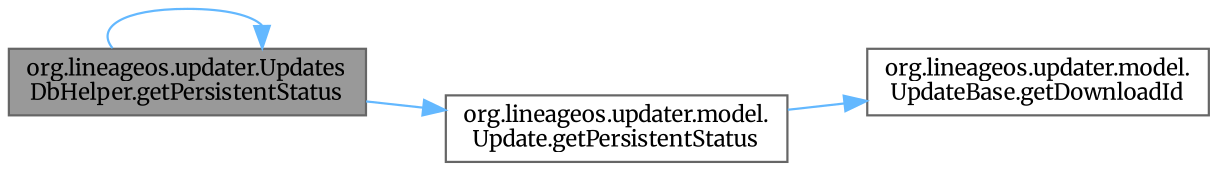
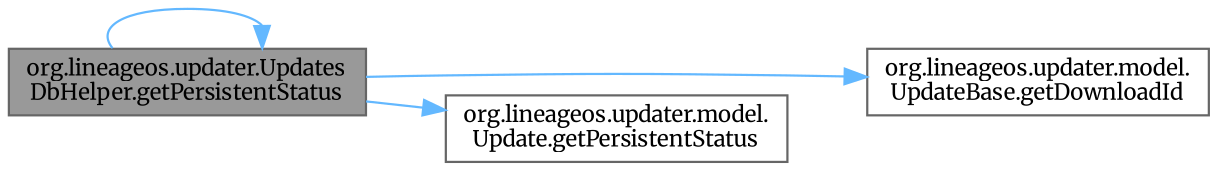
(816, 107) -> (605, 74)
